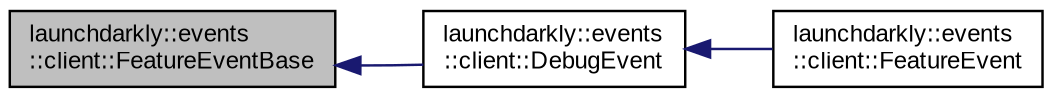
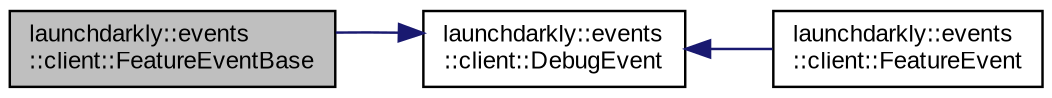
(392, 65) -> (367, 32)
